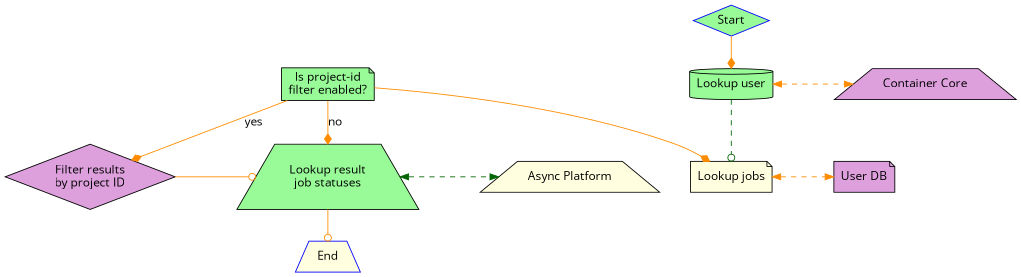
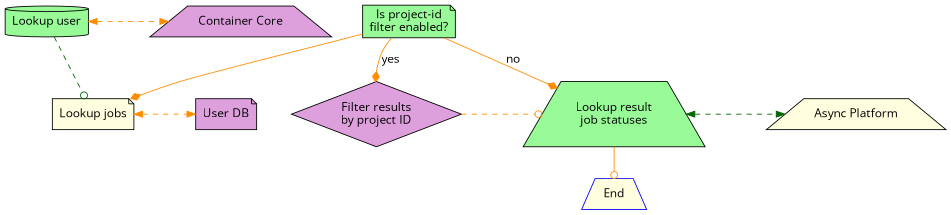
(731, 21) -> none
(212, 177) -> (498, 114)
